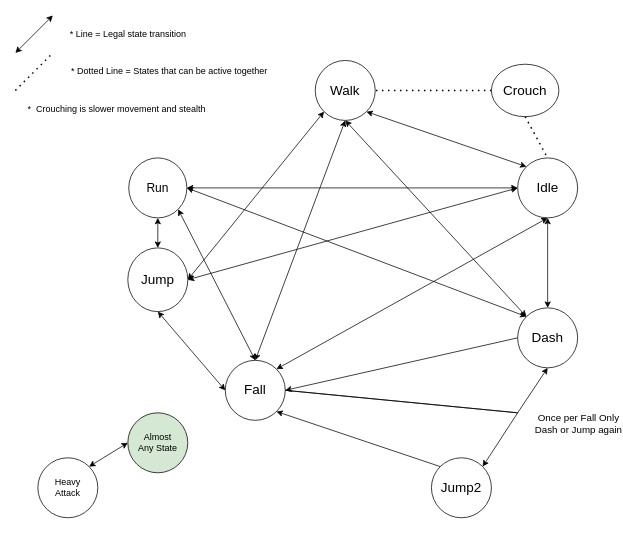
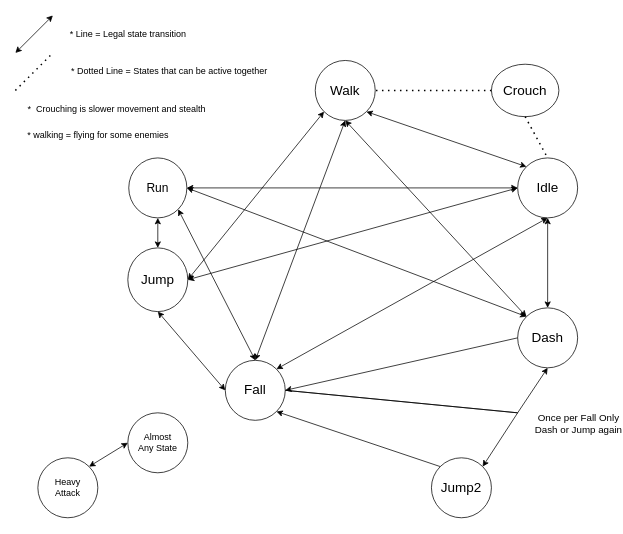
none -> (98, 135)
(158, 443) -> (158, 443)
